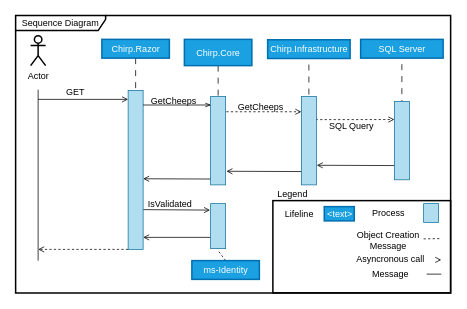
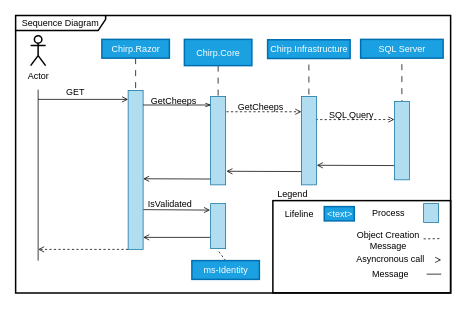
(351, 126) -> (351, 115)
